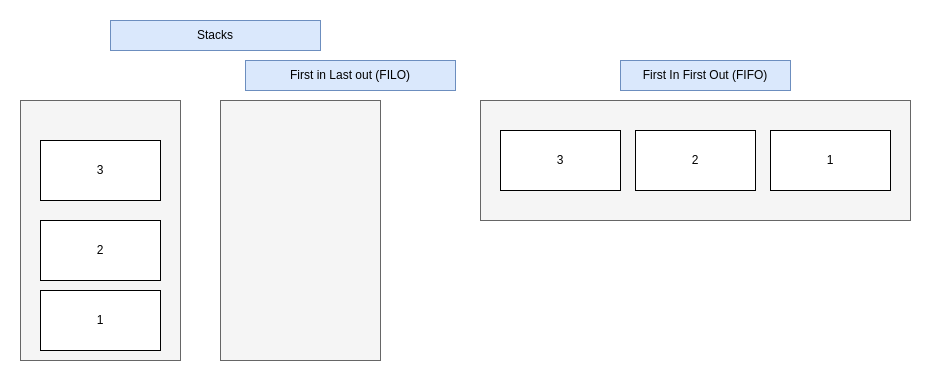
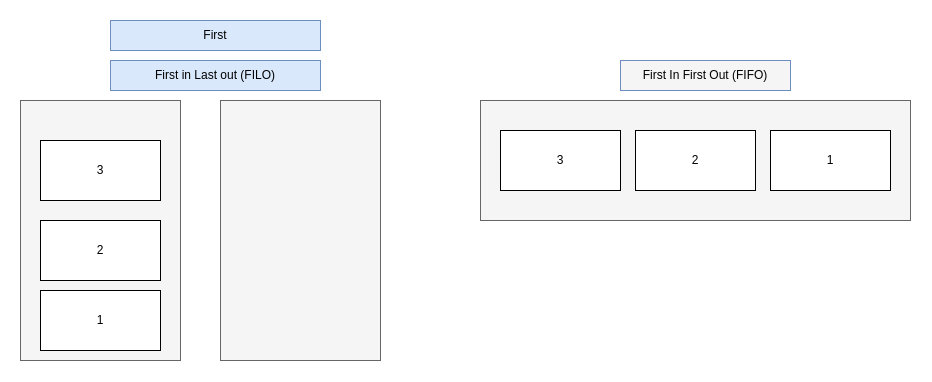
(216, 36) -> (216, 36)
(351, 76) -> (216, 76)
(706, 76) -> (706, 76)
